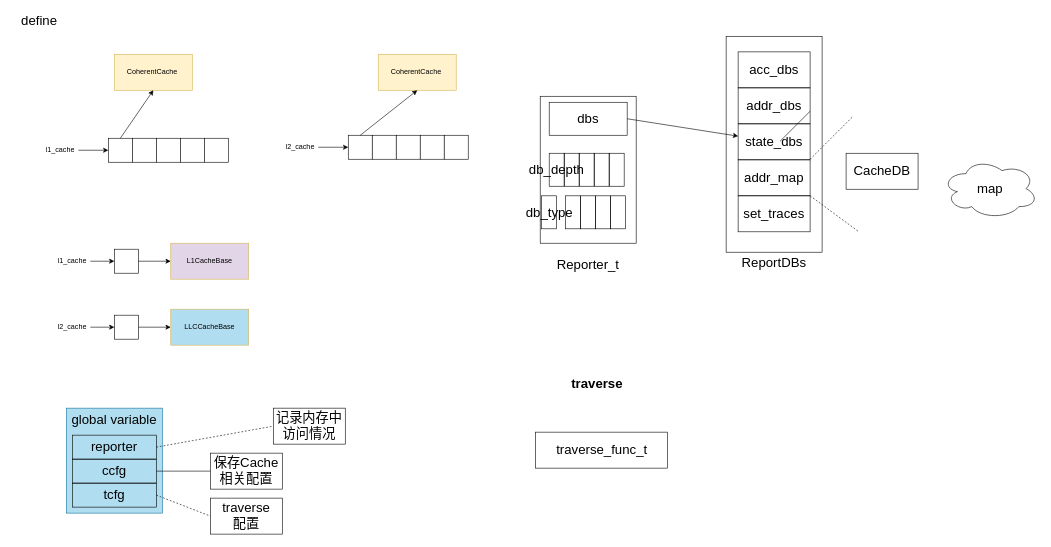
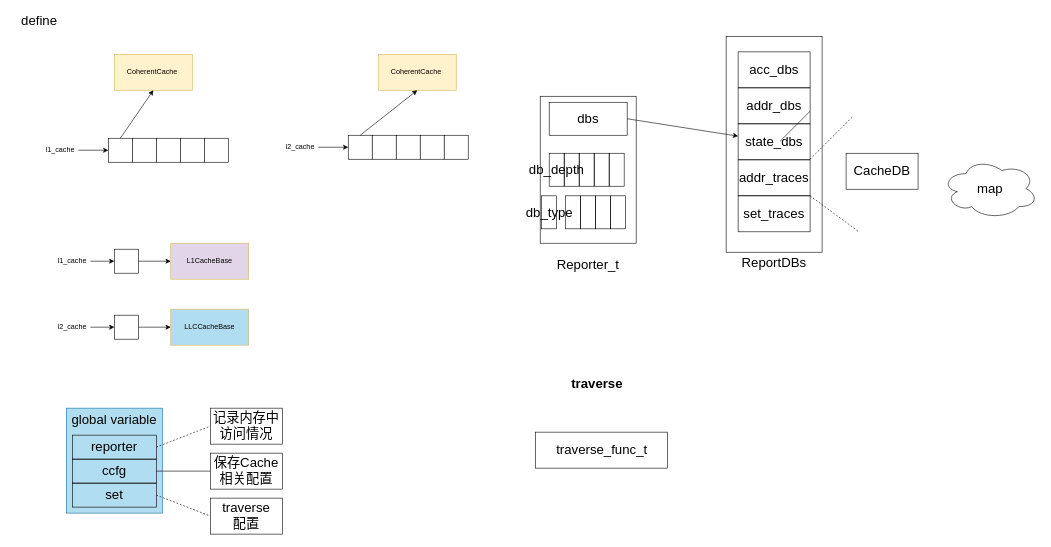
(774, 178) -> (774, 178)
(309, 426) -> (246, 426)
(114, 495) -> (114, 495)
